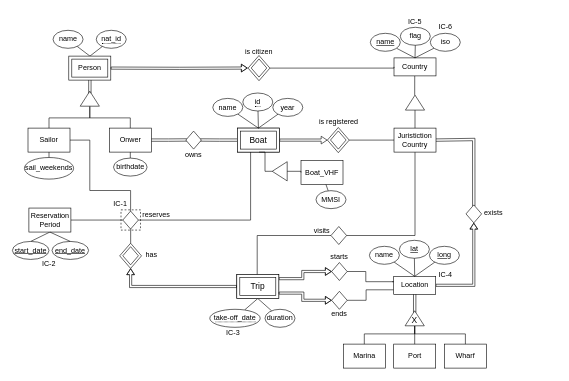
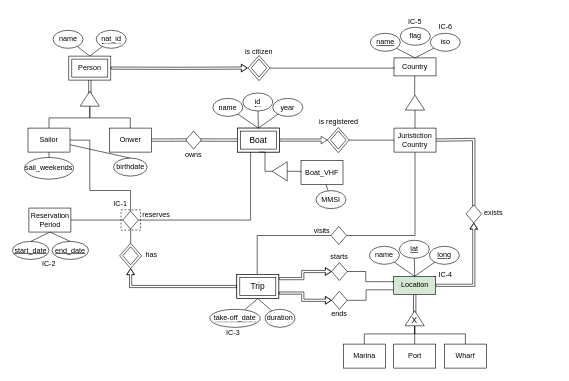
(415, 52) -> none
(130, 155) -> (101, 152)
(415, 285) -> (415, 285)
